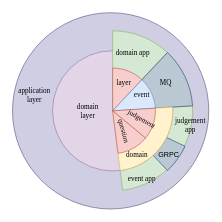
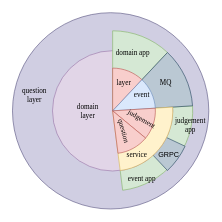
(35, 95) -> (35, 95)
(137, 155) -> (137, 155)
